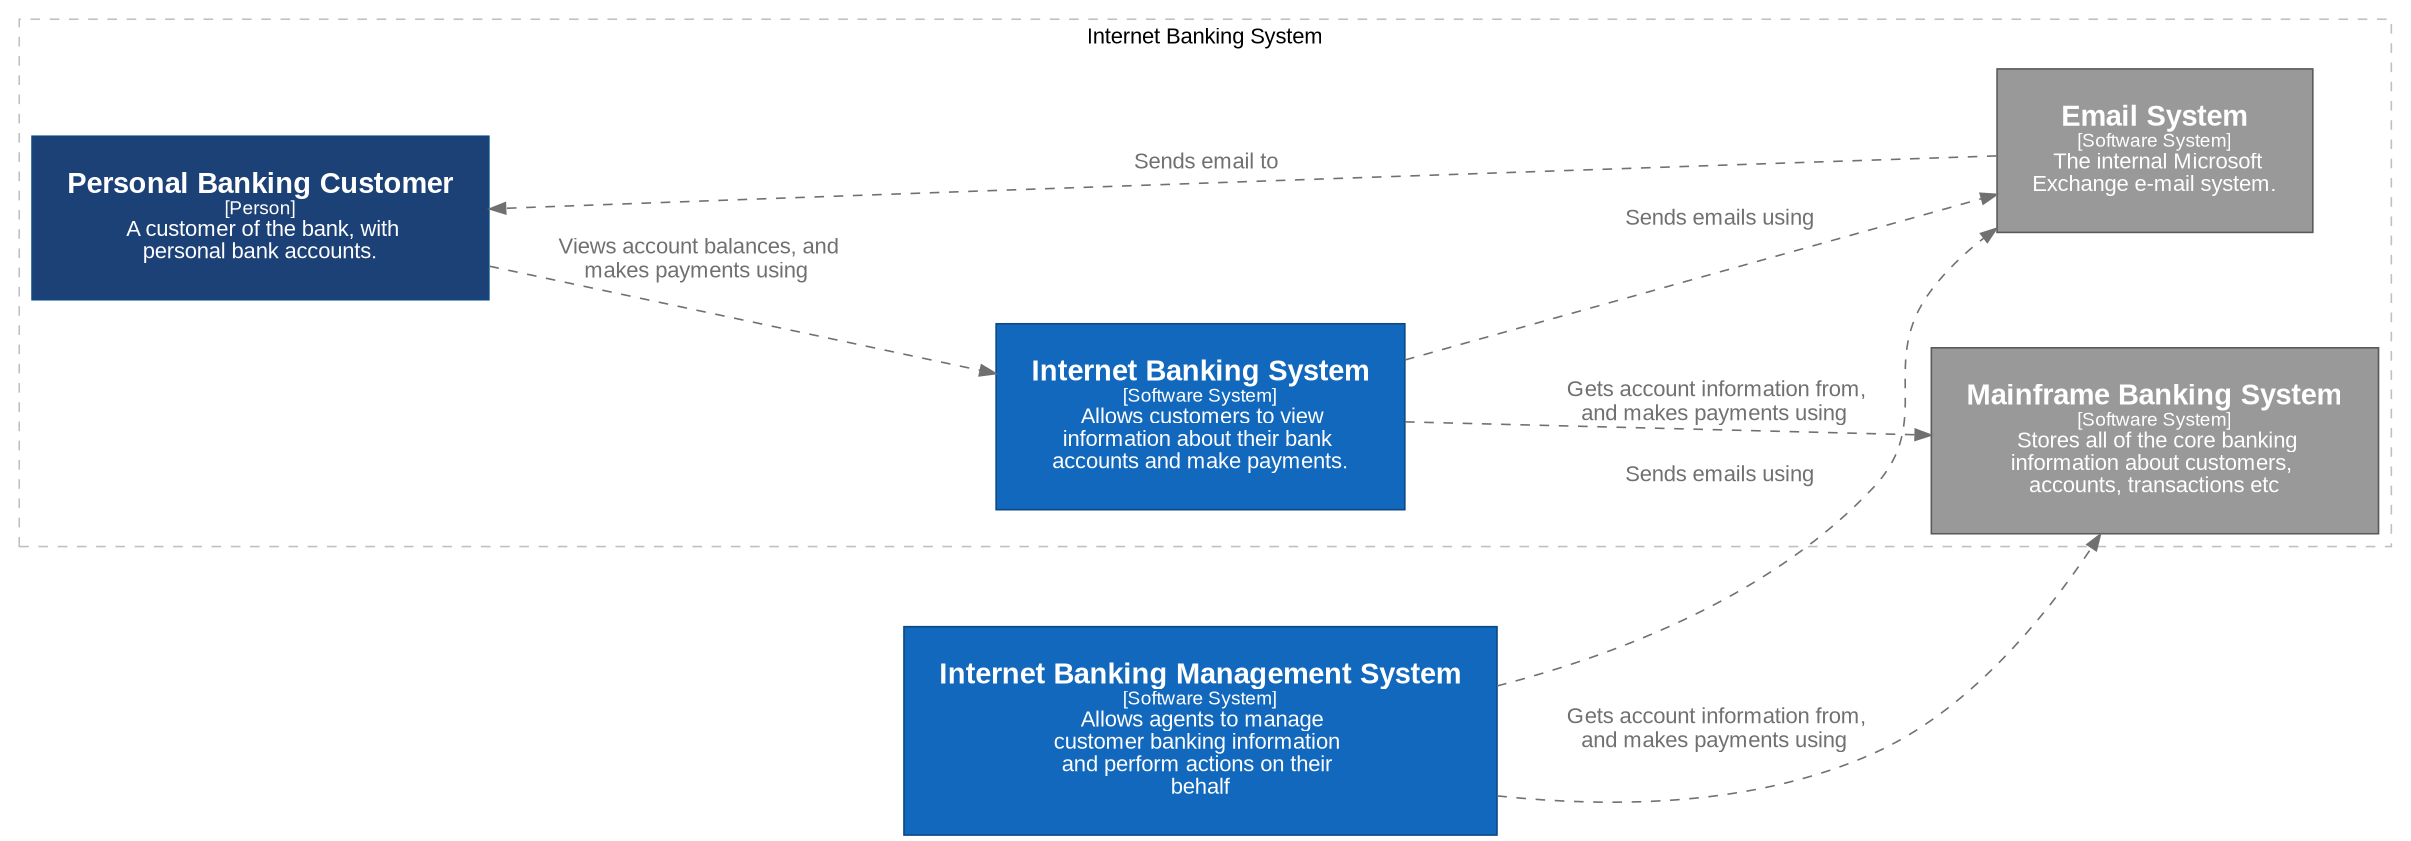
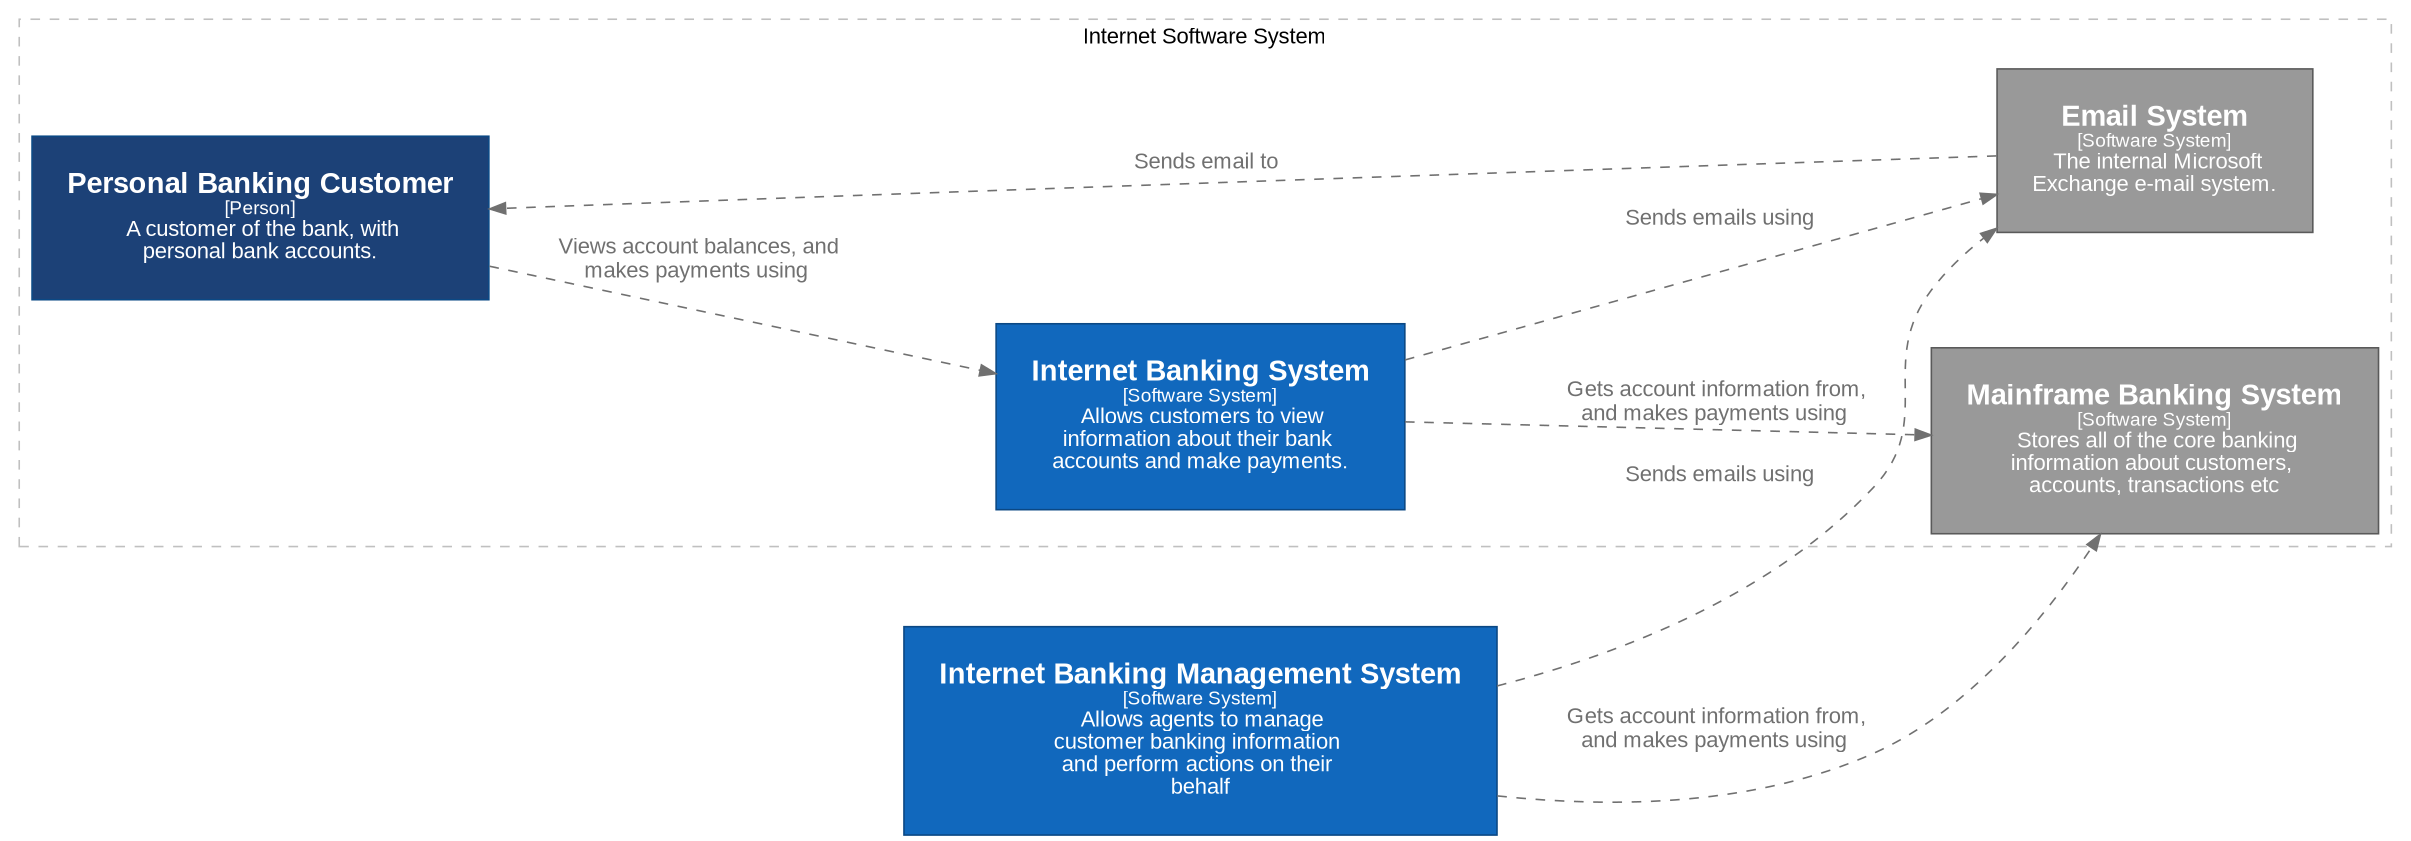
(1205, 38) -> (1205, 38)
